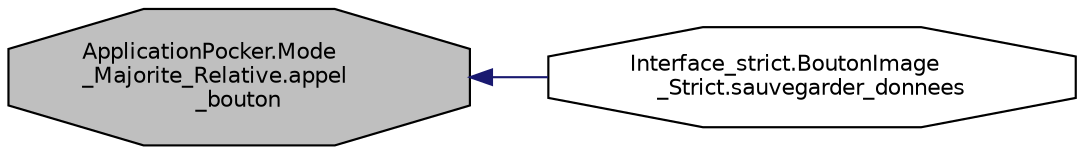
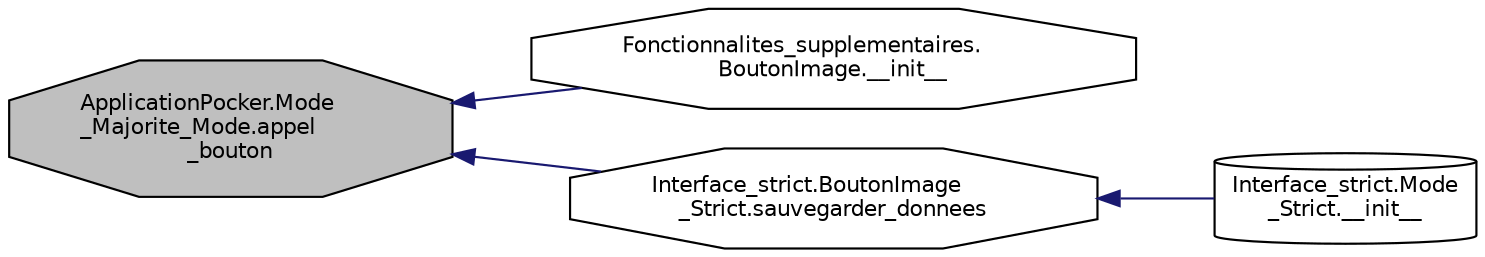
none -> (834, 59)
(239, 77) -> (231, 129)
none -> (1345, 198)
